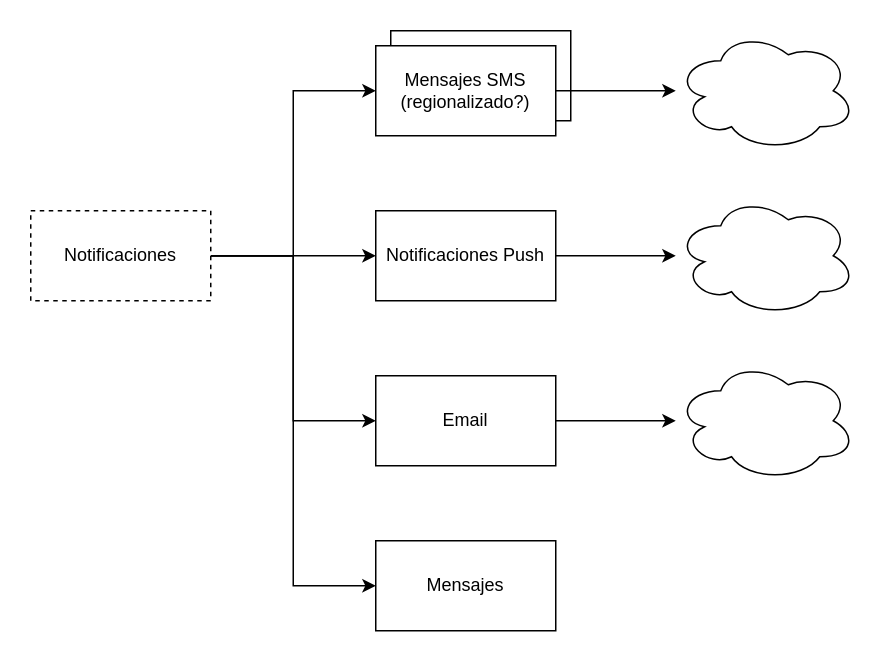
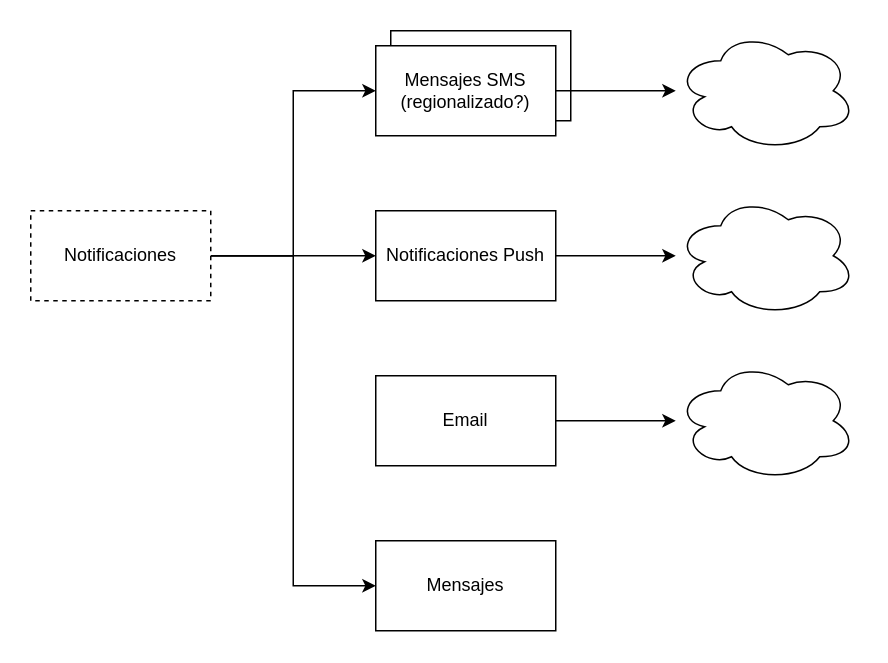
(331, 421) -> none
